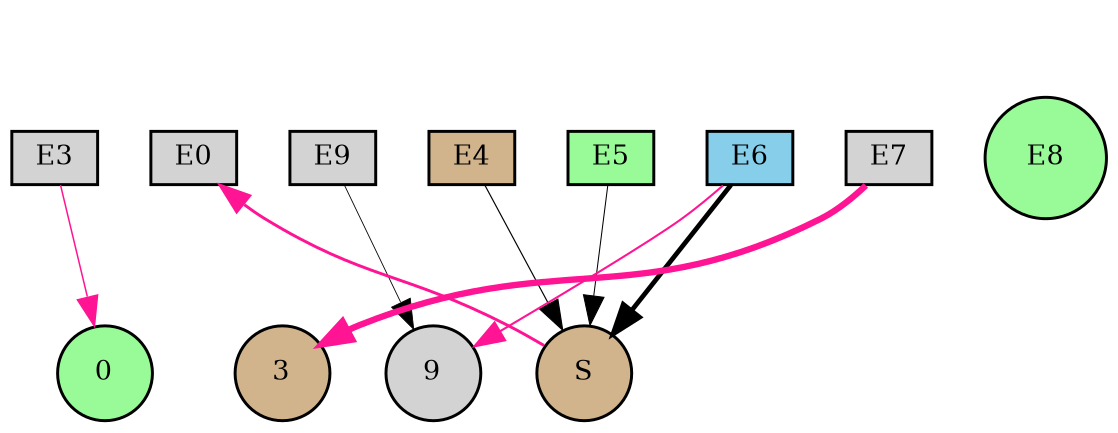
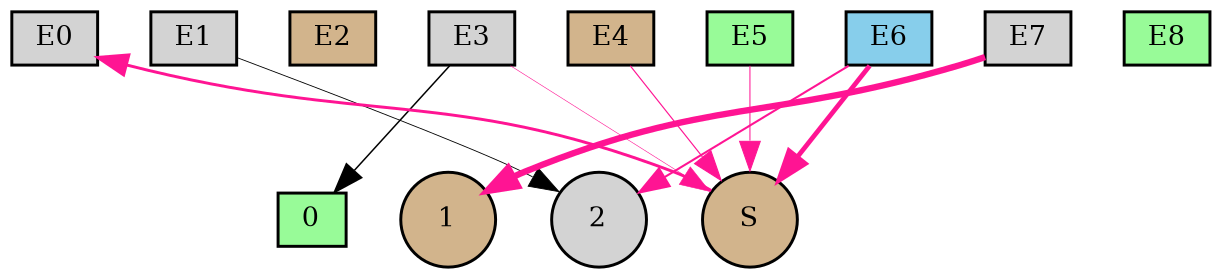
none -> (333, 38)
none -> (597, 121)
(333, 158) -> (194, 38)
(1046, 158) -> (1167, 38)
(601, 240) -> (750, 90)
(74, 241) -> (385, 136)
(517, 244) -> (663, 107)
(682, 247) -> (830, 116)
(105, 373) -> (312, 220)
(283, 373) -> (448, 220)
(433, 373) -> (599, 220)
